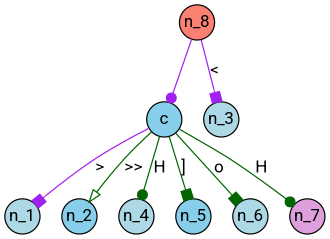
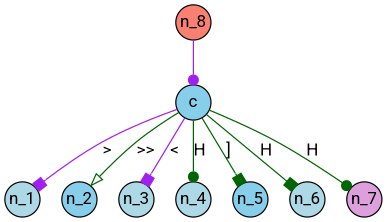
(208, 65) -> (168, 146)
(219, 168) -> (266, 151)
